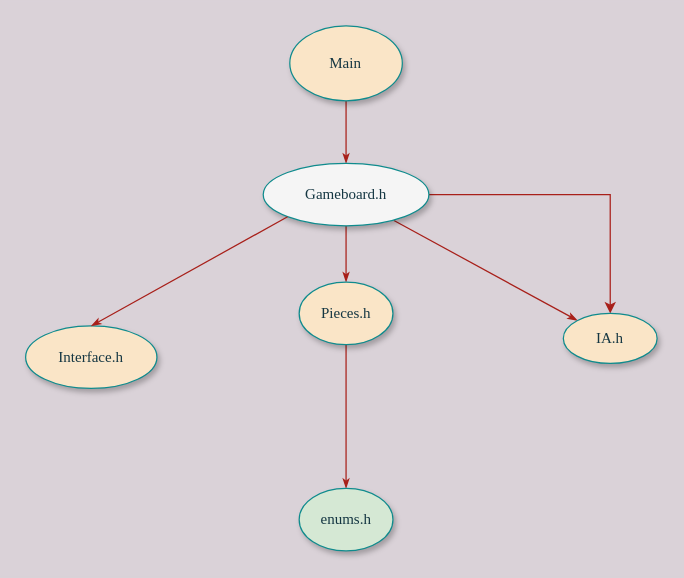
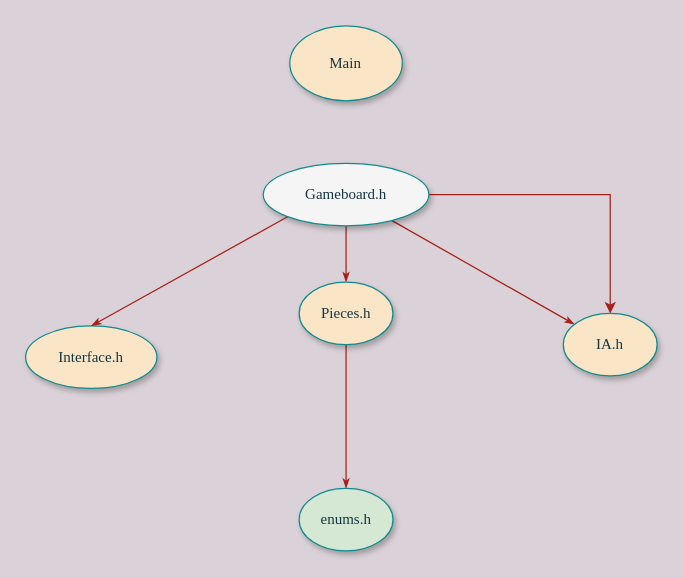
(346, 128) -> none
(610, 338) -> (610, 344)
